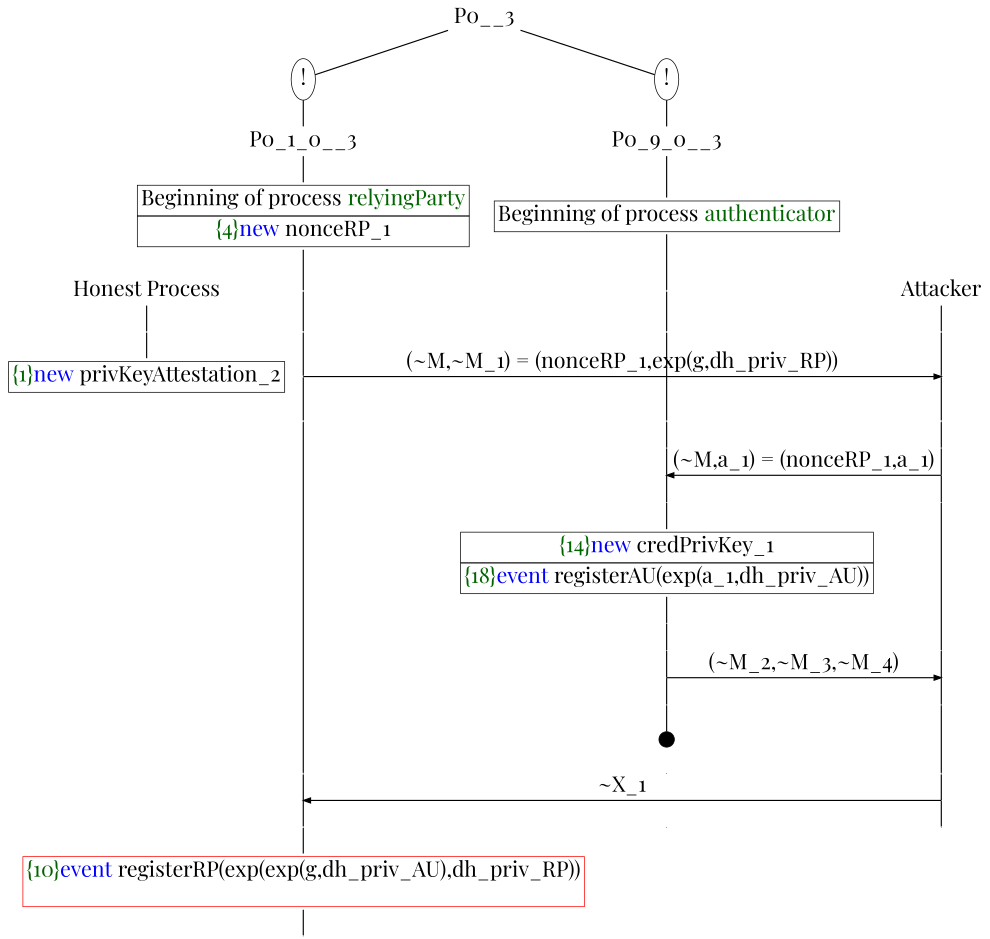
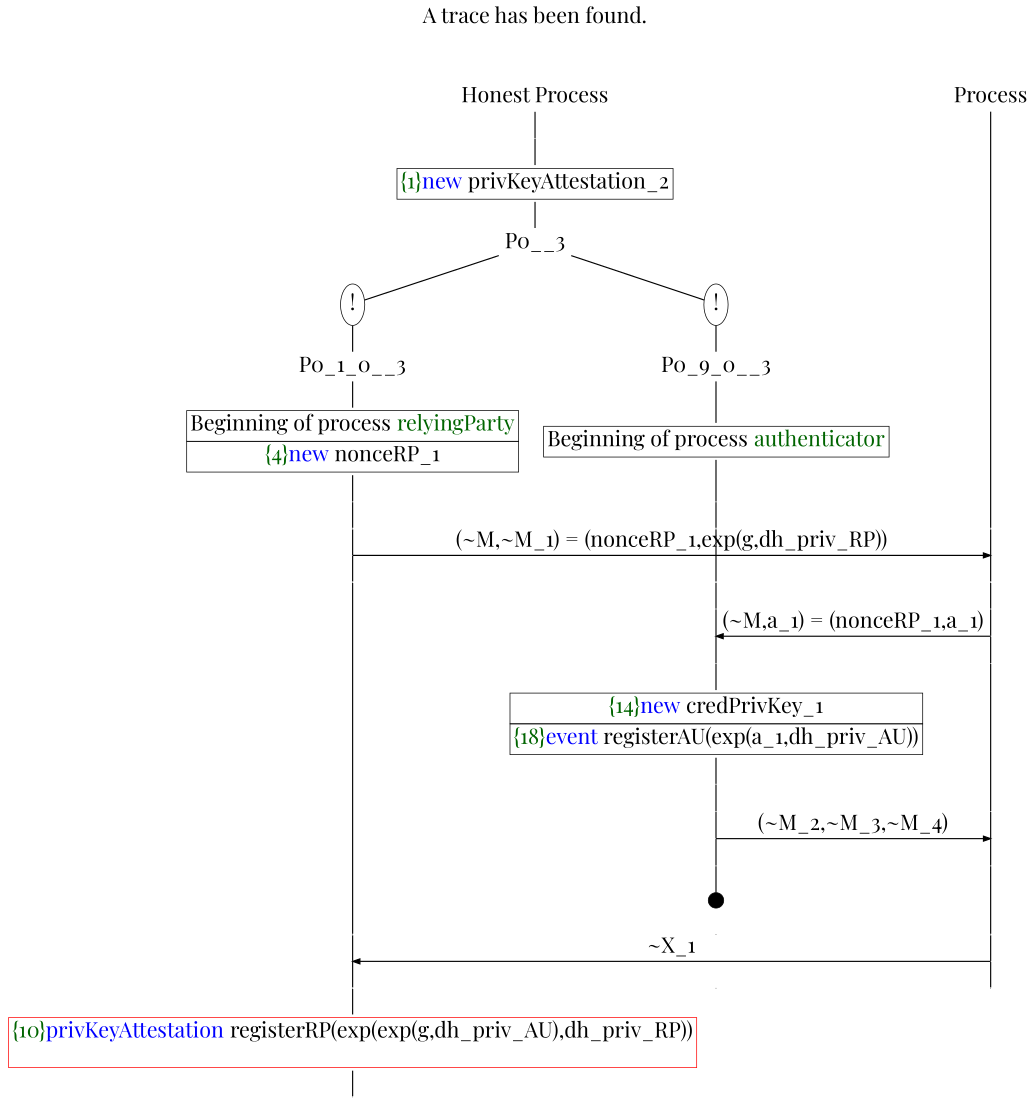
none -> (535, 29)
none -> (535, 215)
(941, 291) -> (991, 97)
(86, 870) -> (135, 1031)
